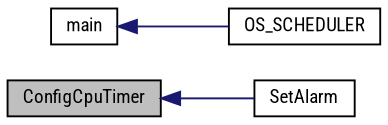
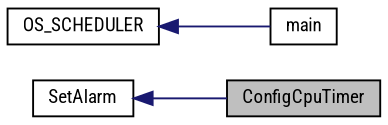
(183, 26) -> (224, 26)
(217, 98) -> (190, 98)
